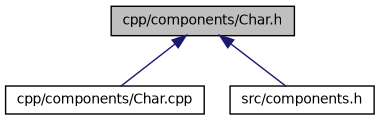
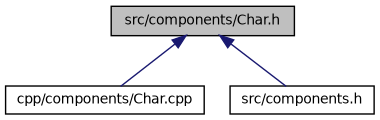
(203, 21) -> (203, 21)
